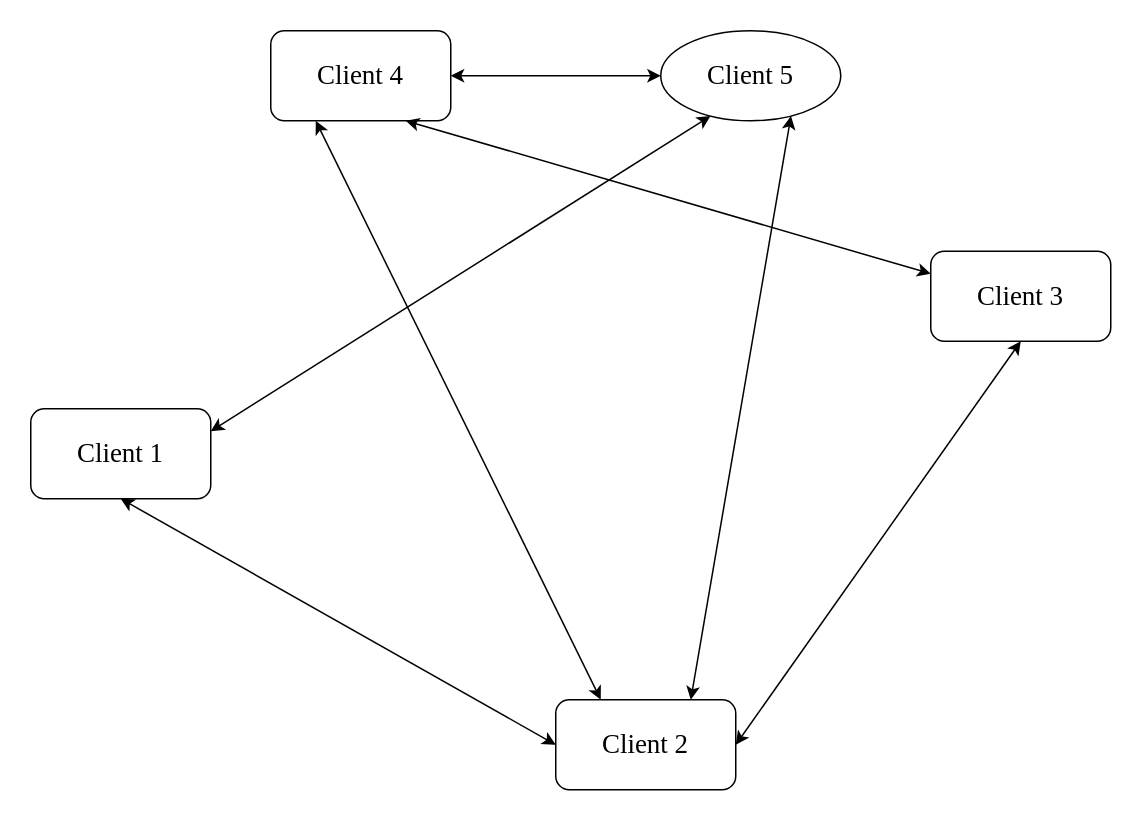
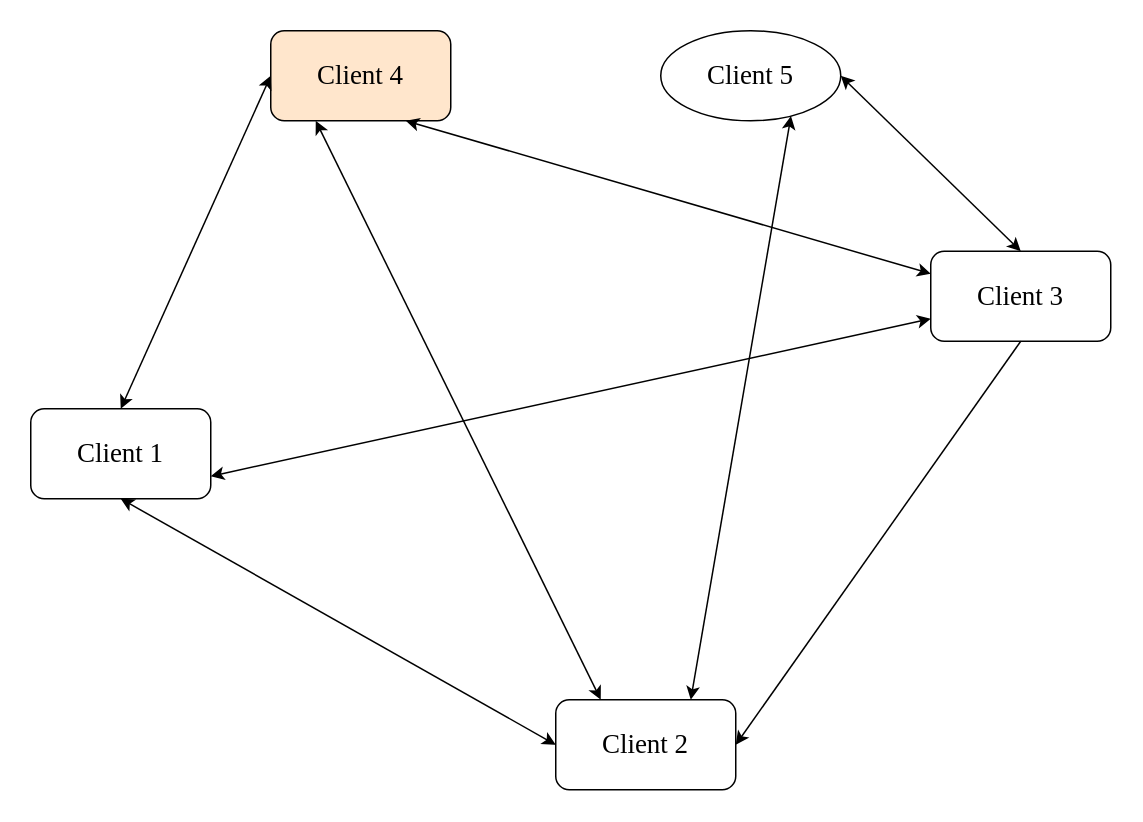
(361, 76) -> (361, 76)
(556, 76) -> none
none -> (931, 164)
none -> (196, 242)
(460, 274) -> none
(1014, 351) -> (1017, 347)
none -> (570, 398)
